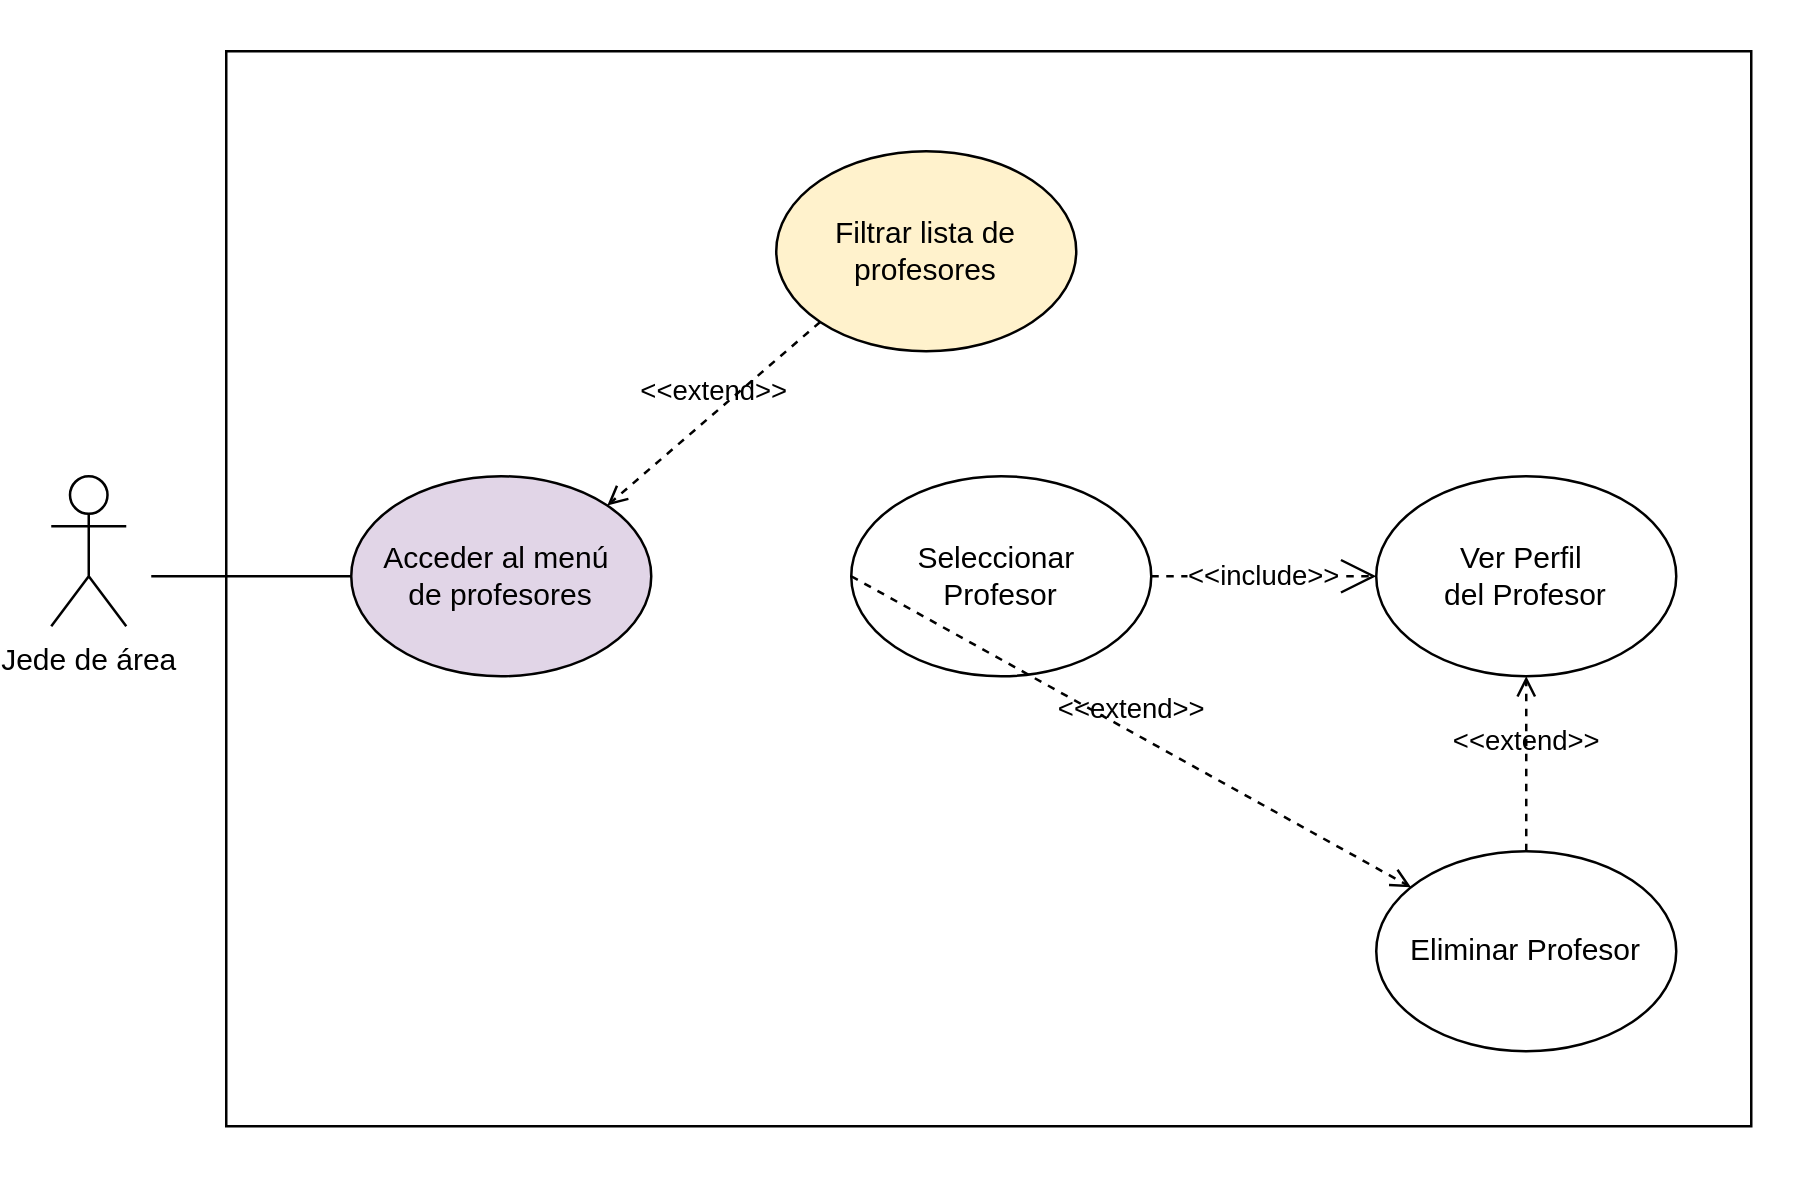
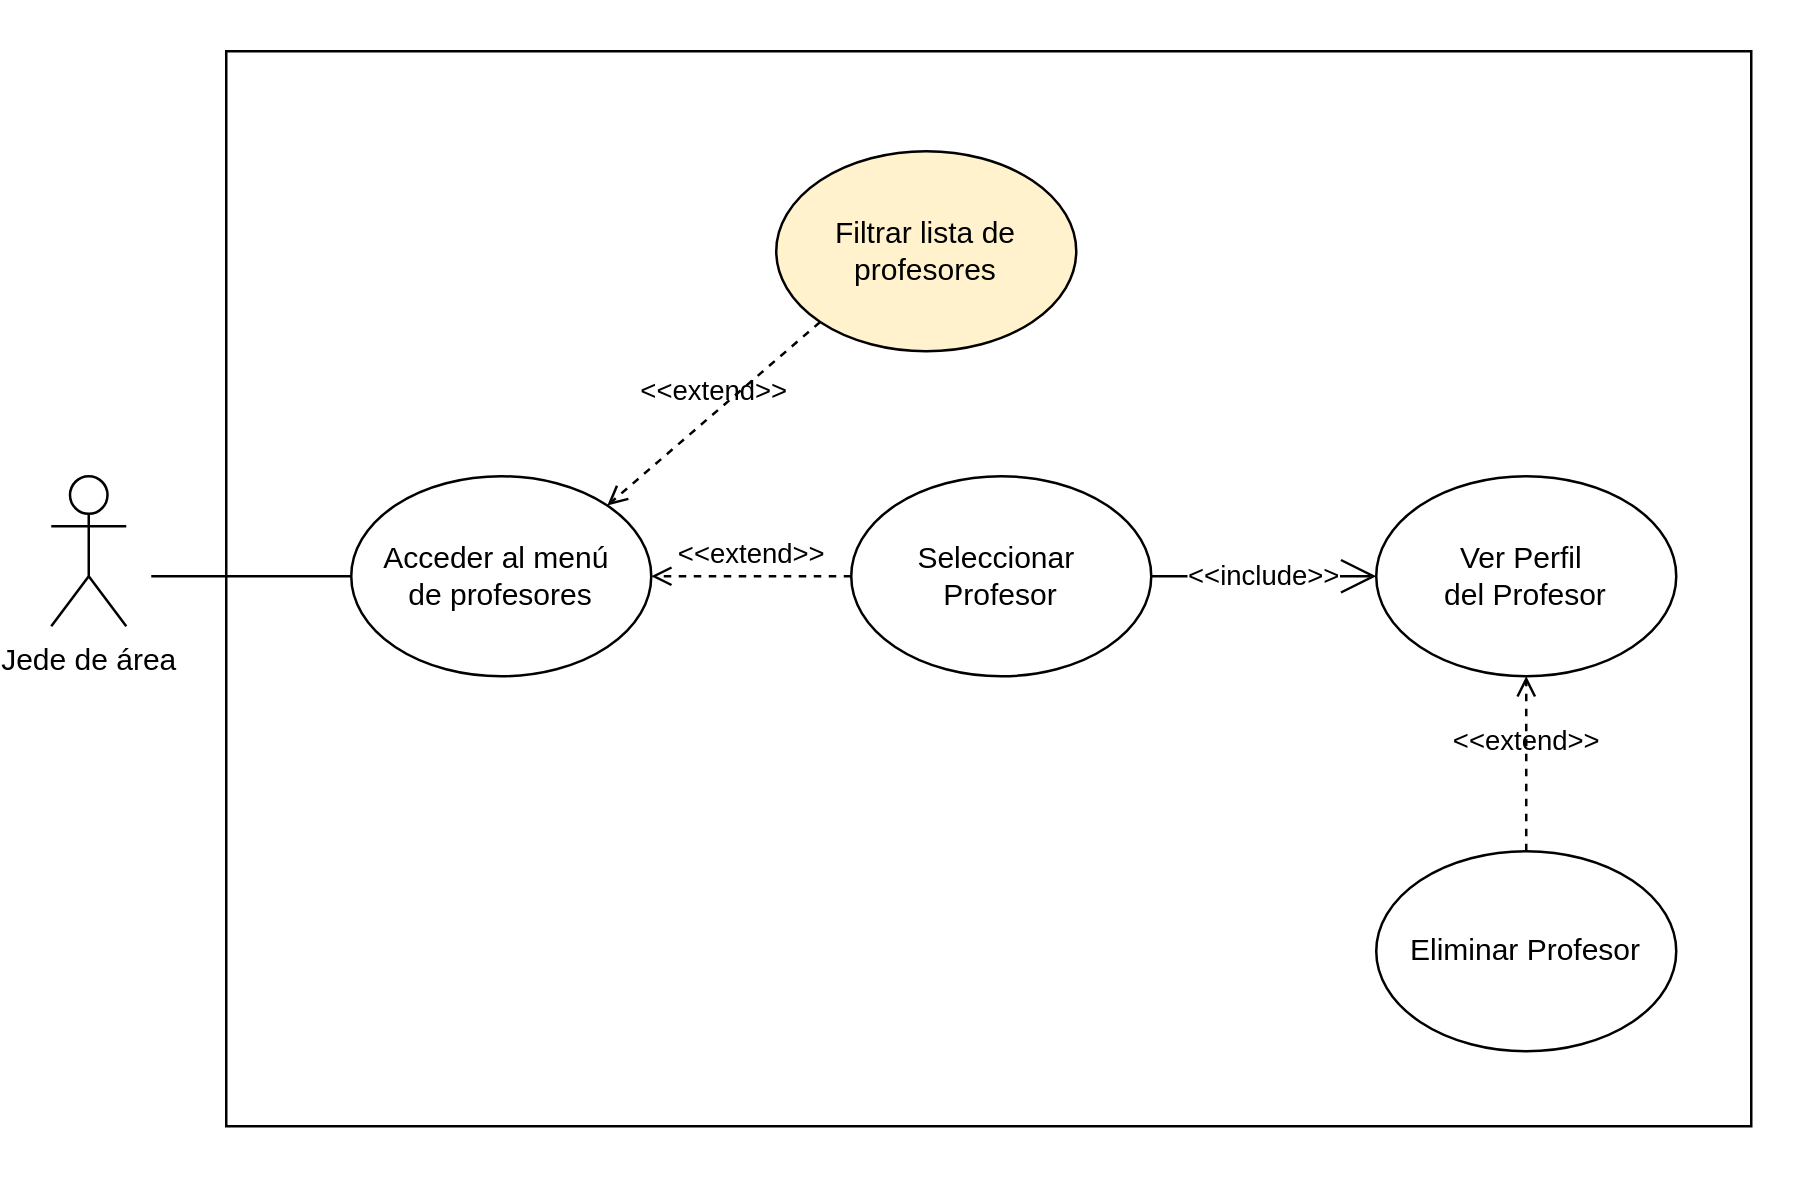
(501, 576) -> (501, 576)
(1354, 576) -> (1354, 576)
(1129, 730) -> (754, 576)
